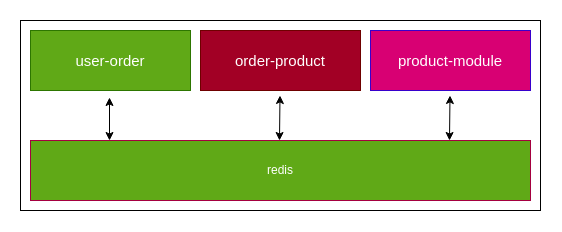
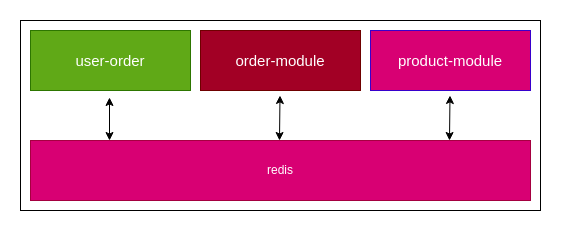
(281, 61) -> (281, 61)
(281, 171) -> (281, 171)
